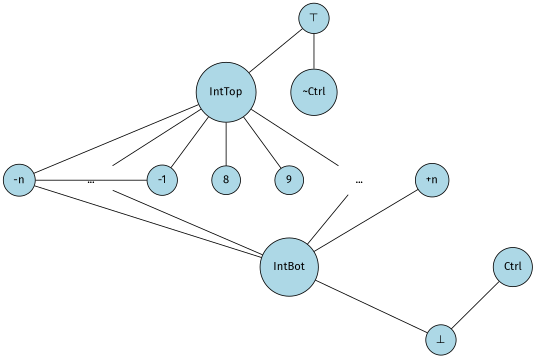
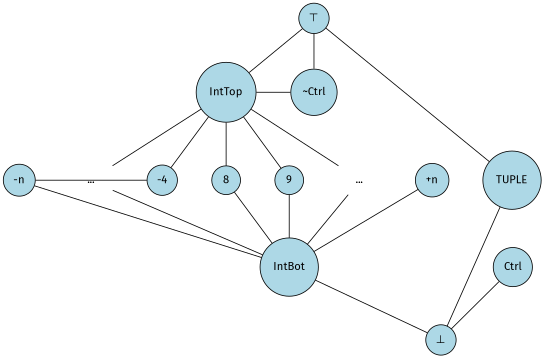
(116, 139) -> (273, 92)
(162, 180) -> (162, 180)
none -> (512, 180)
none -> (289, 216)
none -> (253, 218)
